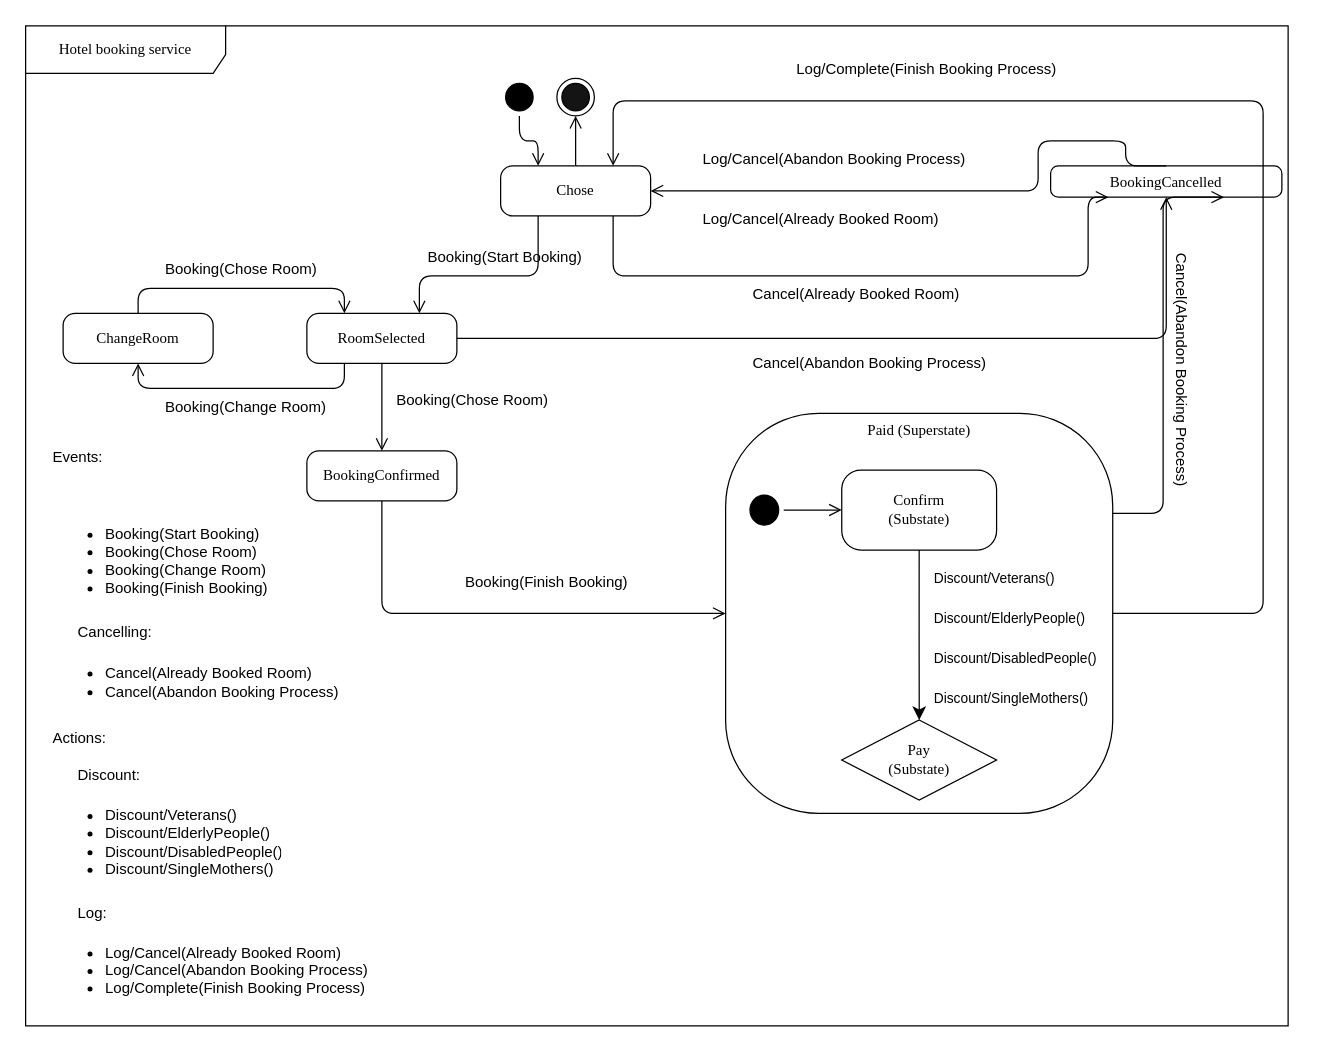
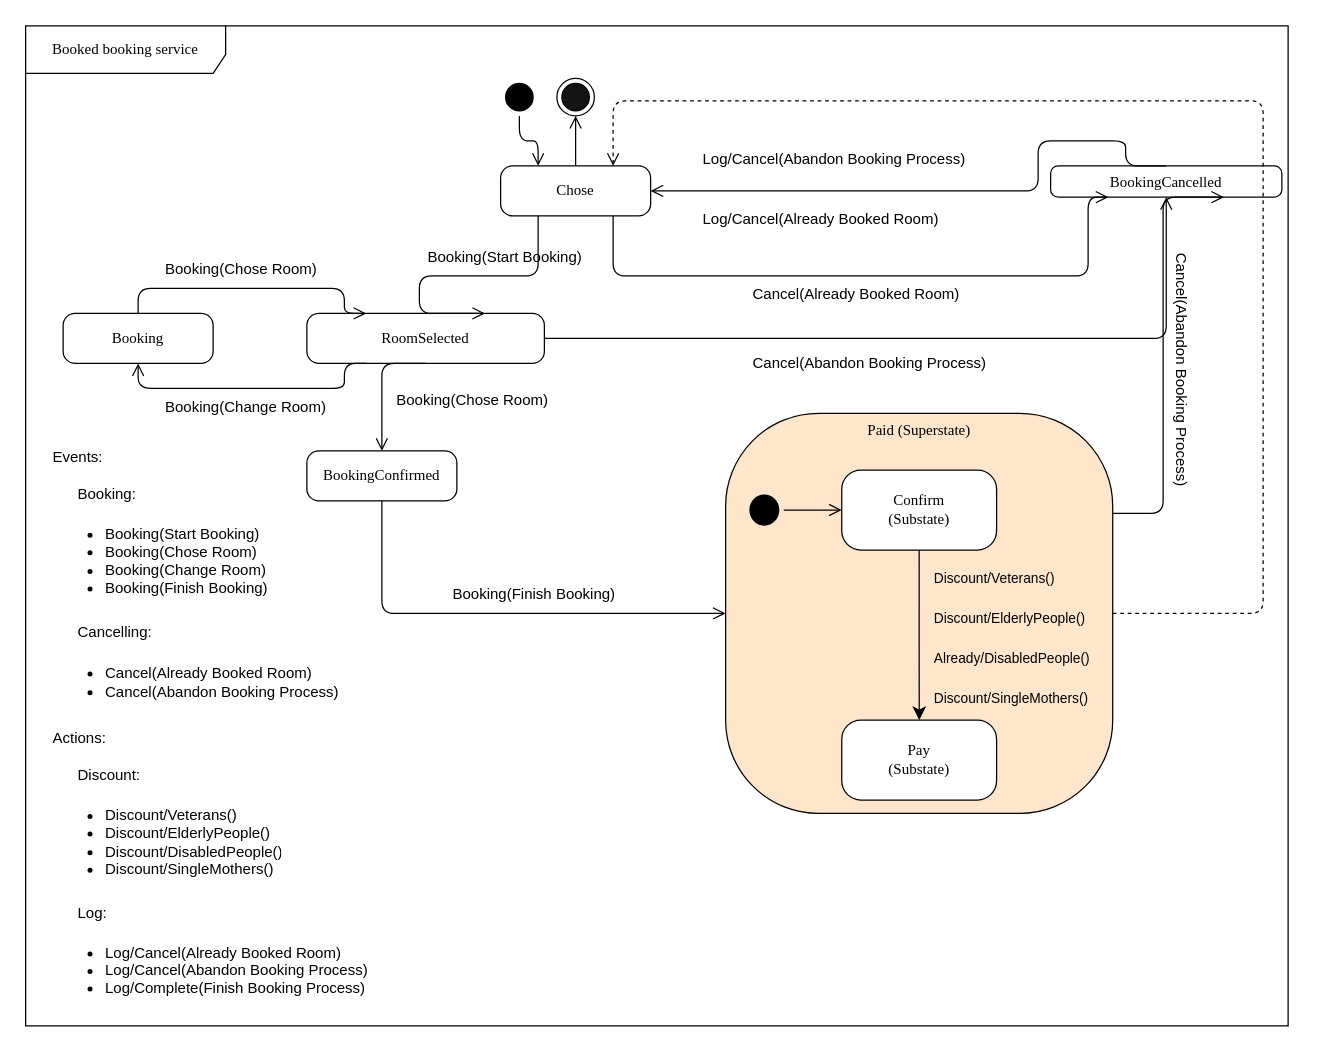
(126, 49) -> (126, 49)
(938, 69) -> none
(1234, 101) -> (1234, 101)
(138, 338) -> (138, 338)
(382, 338) -> (426, 338)
none -> (119, 494)
(557, 582) -> (544, 594)
(919, 613) -> (919, 613)
(1023, 658) -> (1020, 658)
(919, 760) -> (919, 760)
